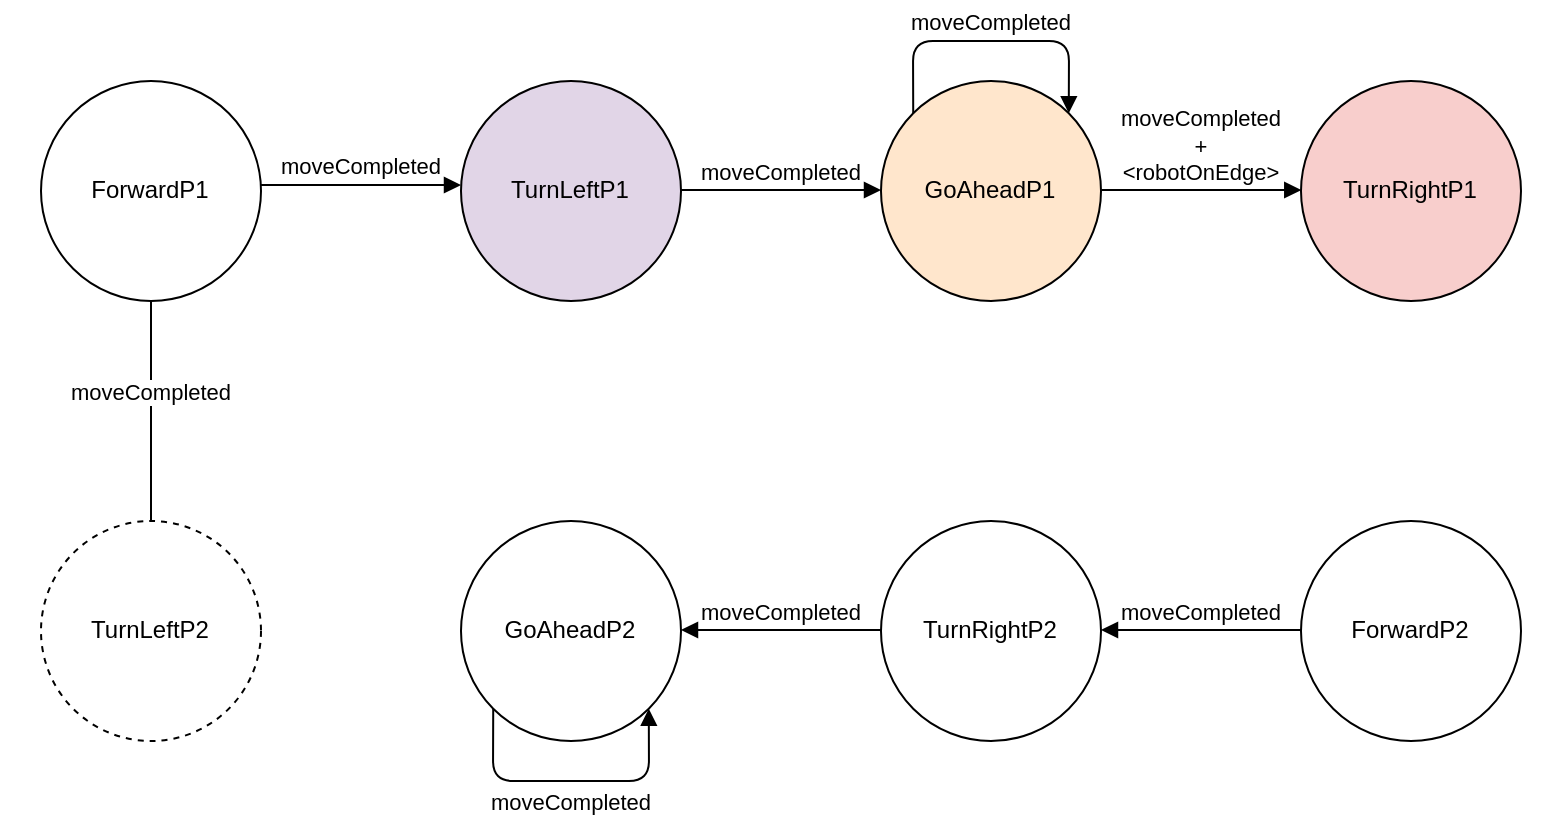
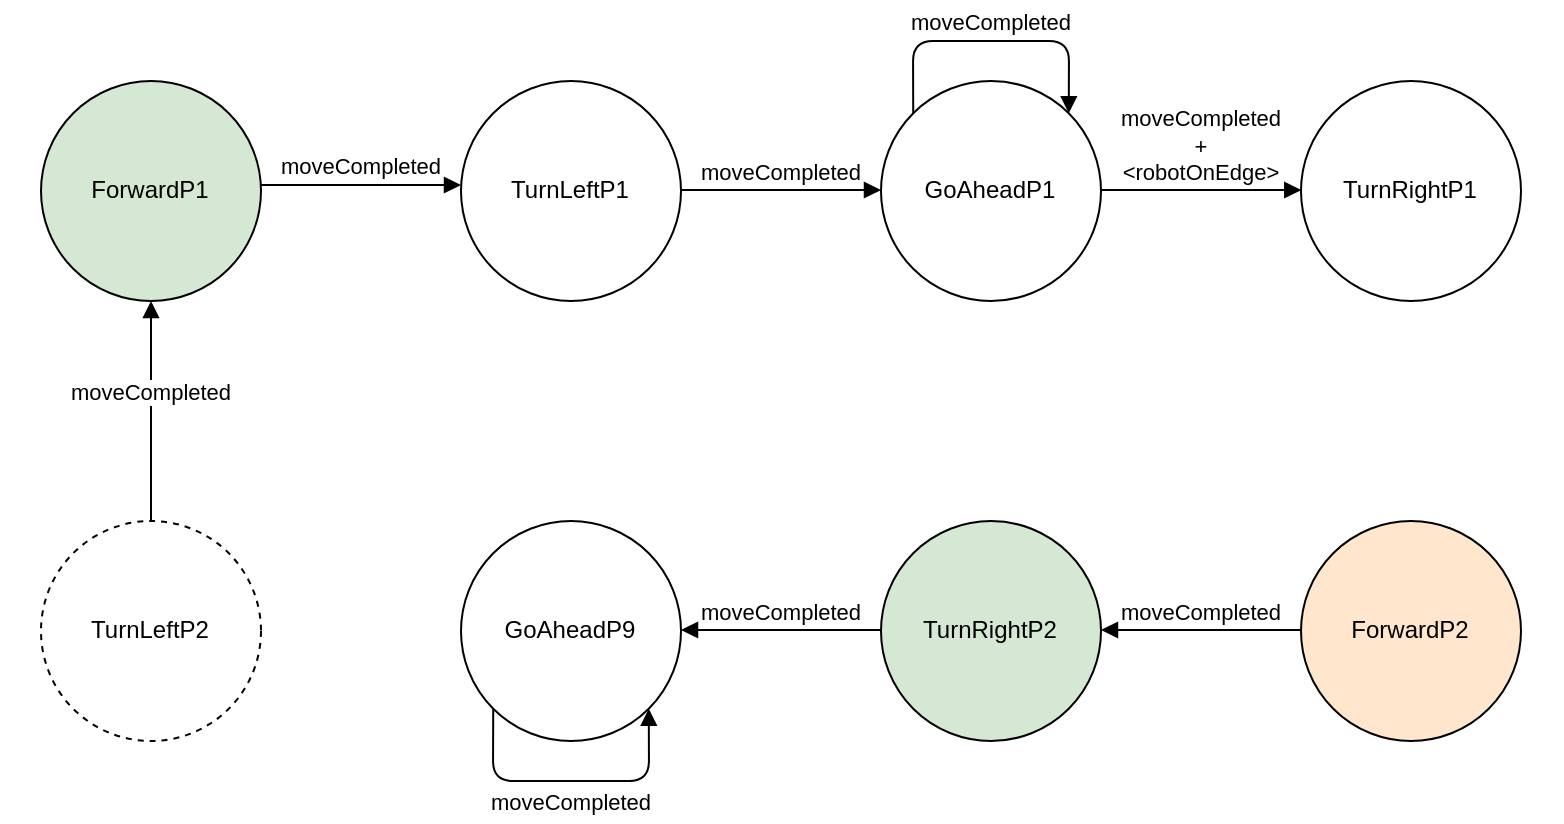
(151, 191) -> (151, 191)
(571, 191) -> (571, 191)
(991, 191) -> (991, 191)
(1411, 191) -> (1411, 191)
(151, 311) -> (151, 318)
(571, 631) -> (571, 631)
(991, 631) -> (991, 631)
(1411, 631) -> (1411, 631)
